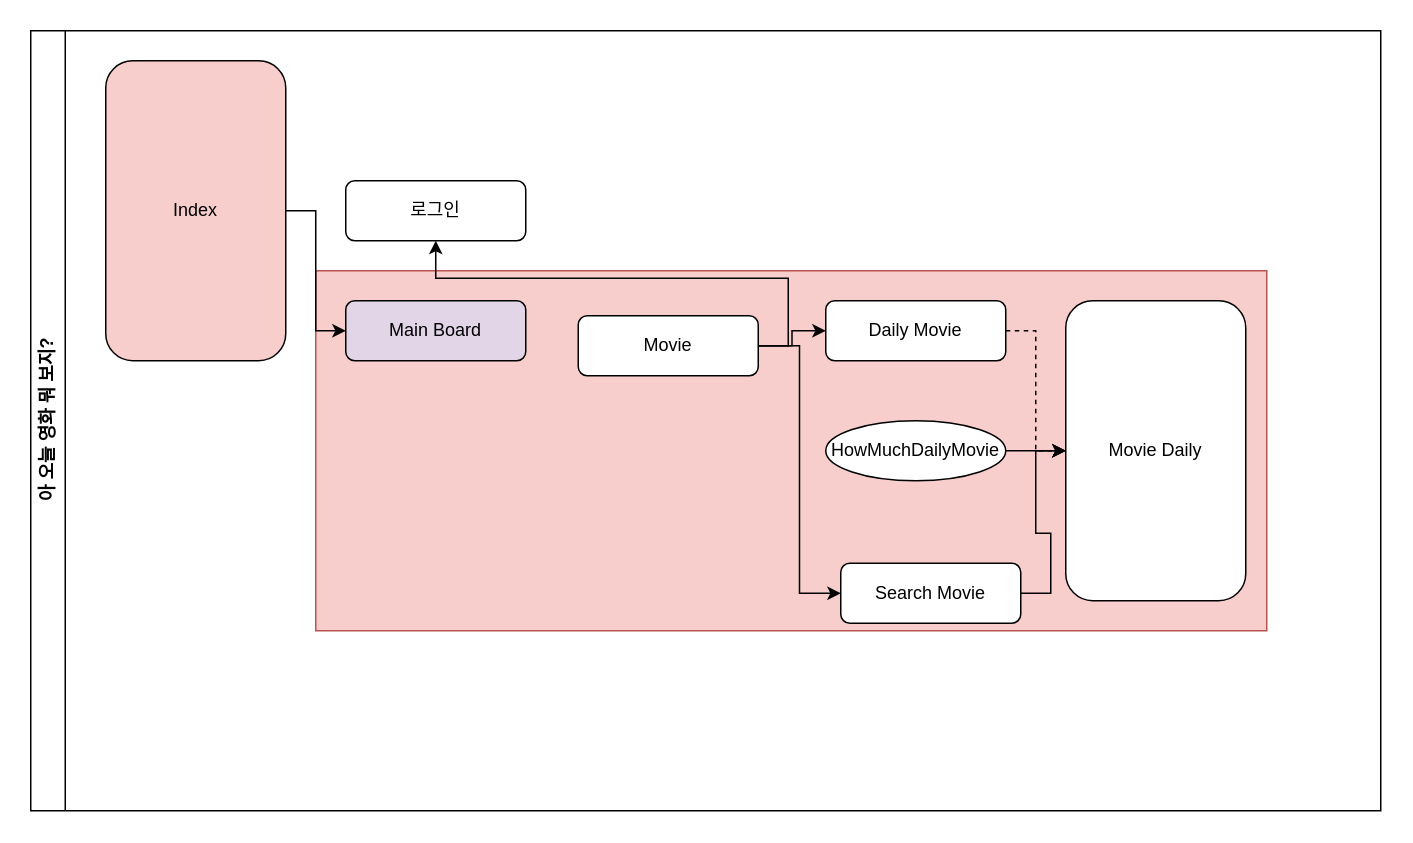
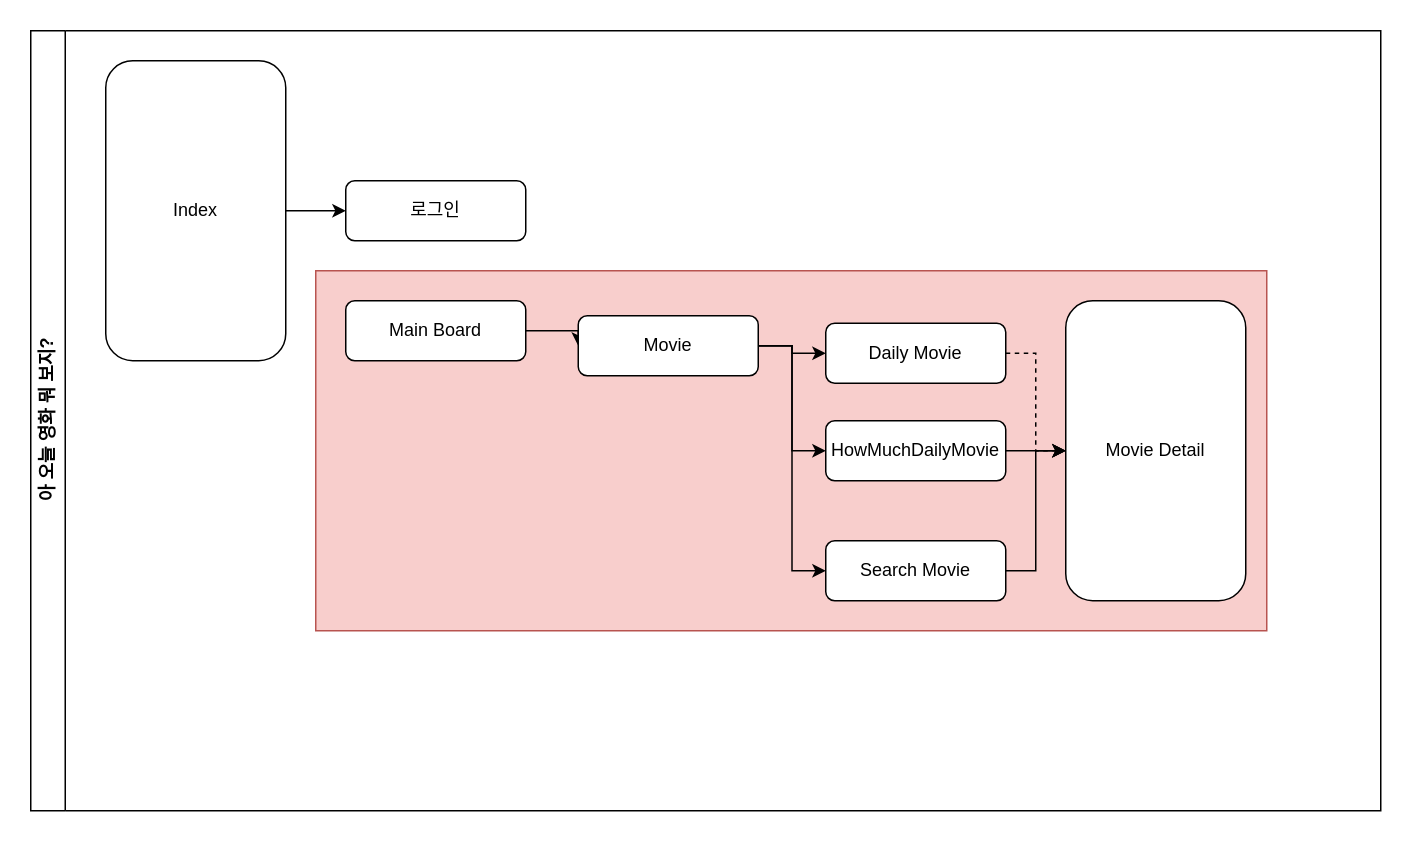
(196, 211) -> (196, 211)
(631, 278) -> (805, 451)
(316, 279) -> (324, 211)
(436, 331) -> (436, 331)
none -> (554, 331)
(916, 331) -> (916, 353)
(916, 451) -> (916, 451)
(1156, 451) -> (1156, 451)
(931, 593) -> (916, 571)
